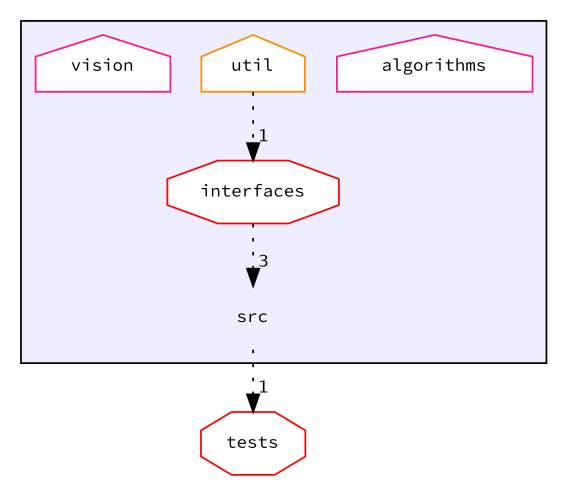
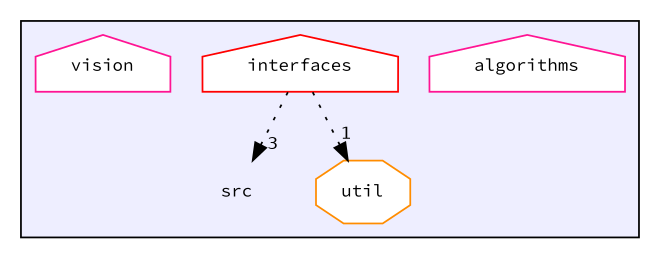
(253, 66) -> (363, 192)
(253, 117) -> (326, 119)
(253, 192) -> (300, 66)
(253, 443) -> none
